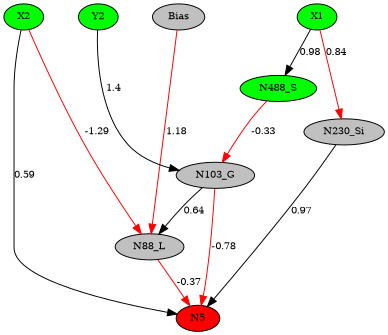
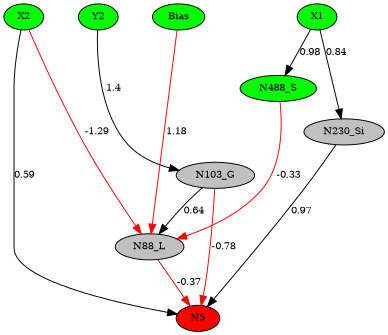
(179, 17) -> (179, 17)
(329, 70) -> (329, 70)
(246, 126) -> (263, 189)
